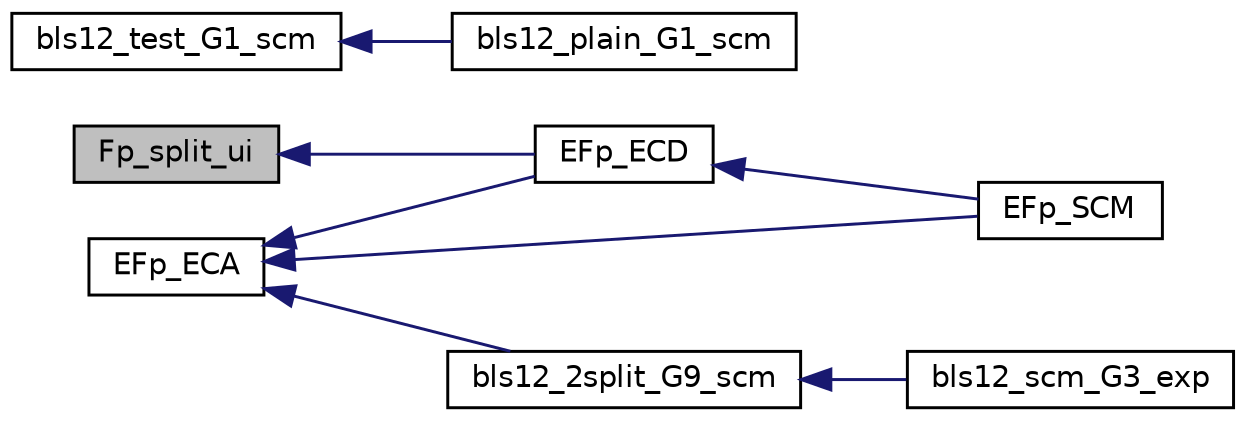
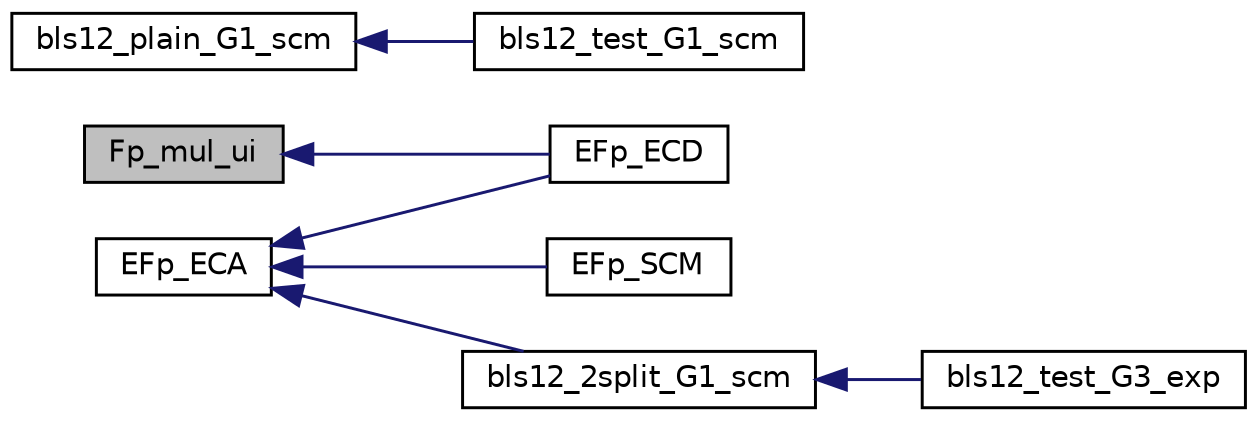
(412, 42) -> (430, 42)
(176, 154) -> (184, 154)
(861, 184) -> none
(624, 380) -> (639, 380)
(1070, 380) -> (1084, 380)
